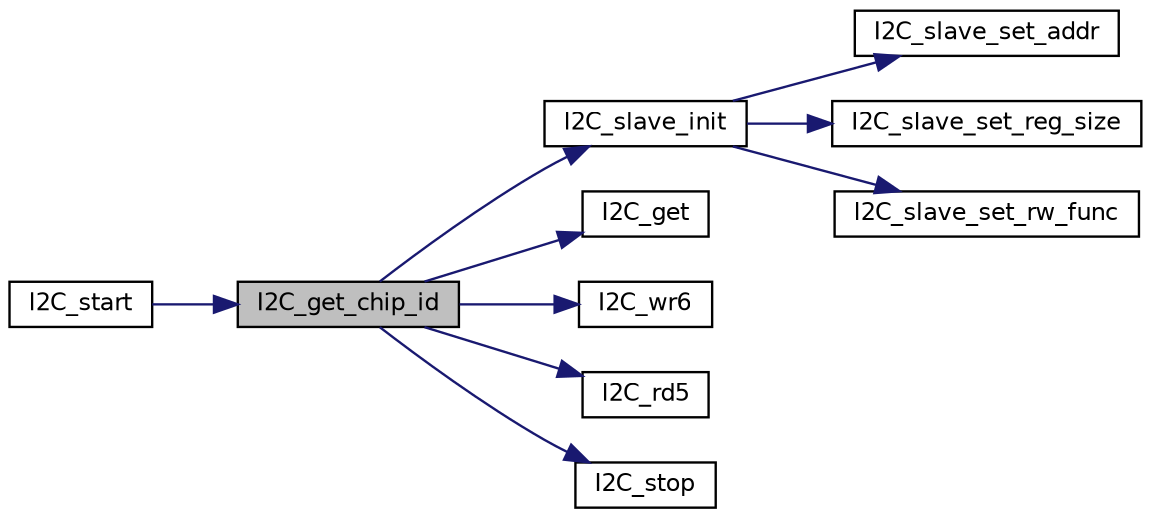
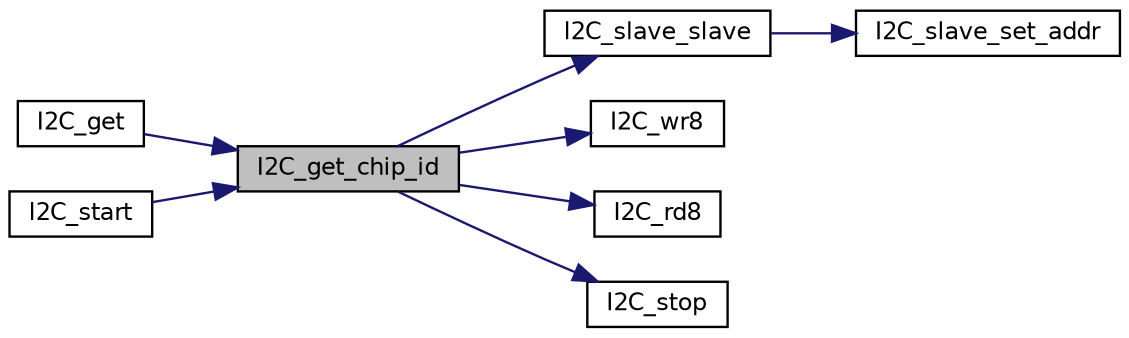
(646, 124) -> (657, 33)
(987, 124) -> none
(987, 214) -> none
(492, 261) -> (179, 140)
(646, 304) -> (657, 124)
(646, 395) -> (657, 214)
